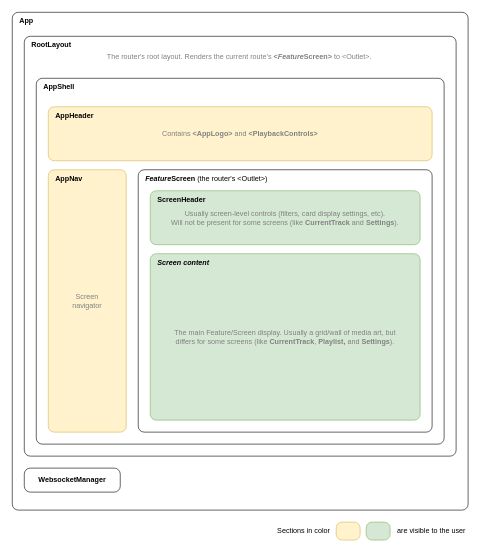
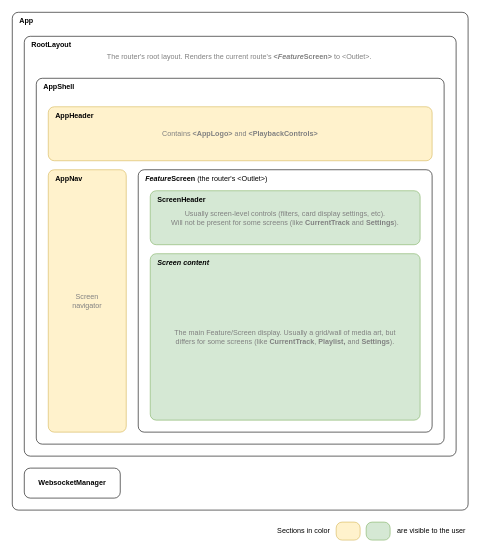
(72, 480) -> (72, 483)
